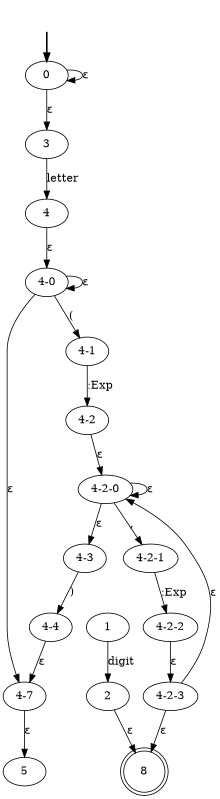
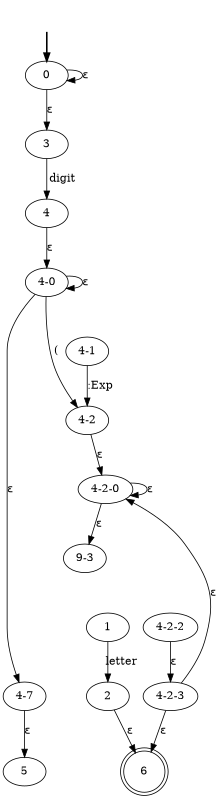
(63, 179) -> (63, 179)
(65, 313) -> (50, 351)
(85, 558) -> (85, 558)
(151, 558) -> none
(51, 627) -> none
(121, 662) -> (121, 662)
(144, 772) -> (144, 772)
